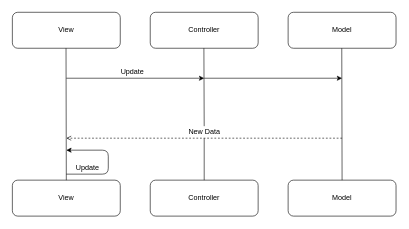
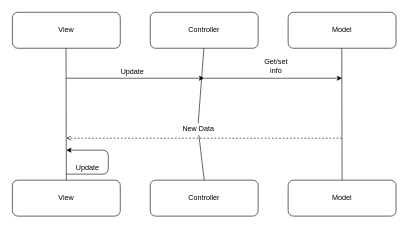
none -> (276, 66)
(204, 132) -> (198, 129)
